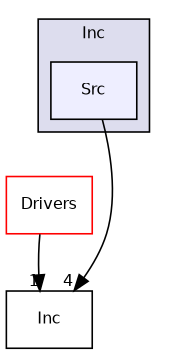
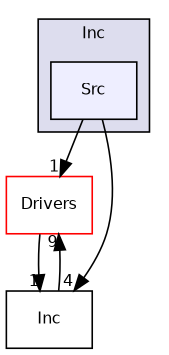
none -> (74, 142)
none -> (60, 271)
